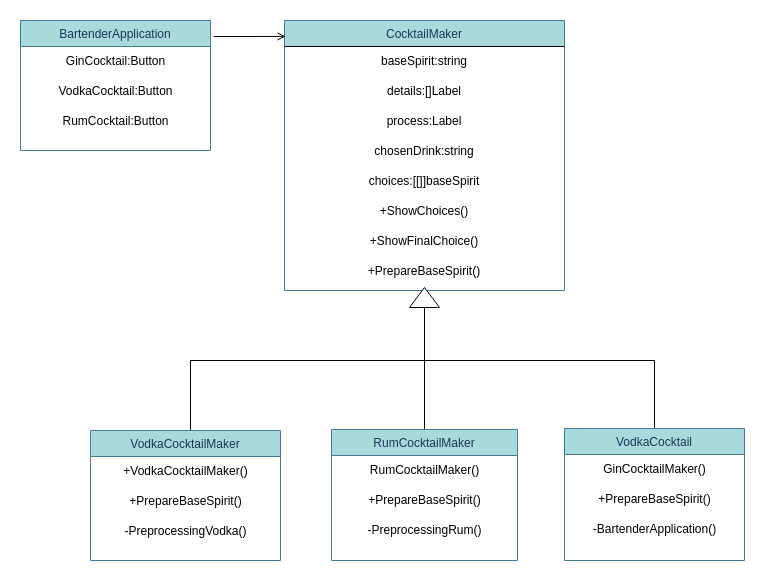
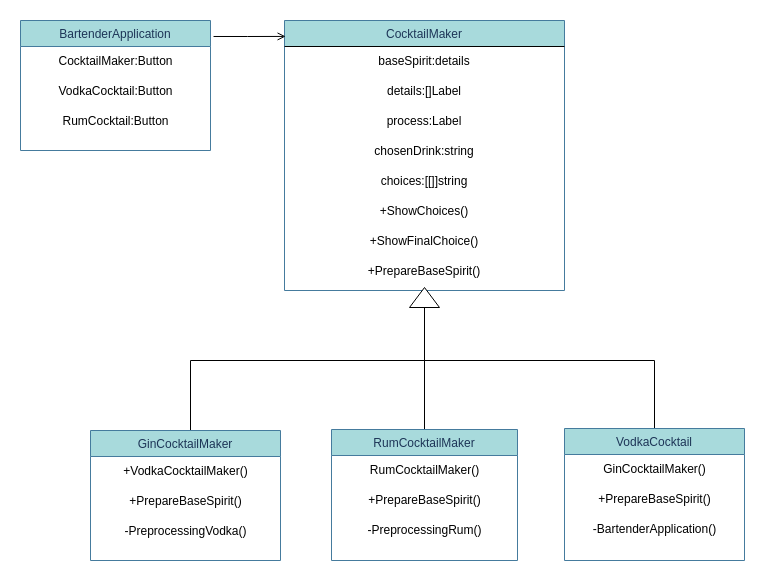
(116, 62) -> (116, 62)
(425, 62) -> (425, 62)
(425, 182) -> (425, 182)
(185, 444) -> (185, 444)
